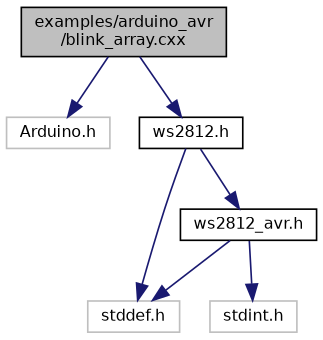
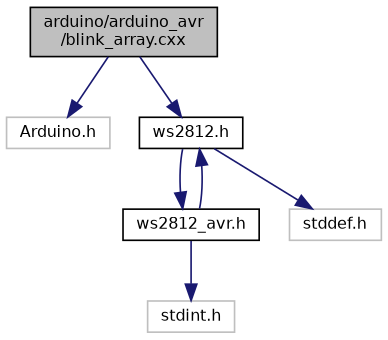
(124, 32) -> (124, 32)
(198, 265) -> (202, 187)
